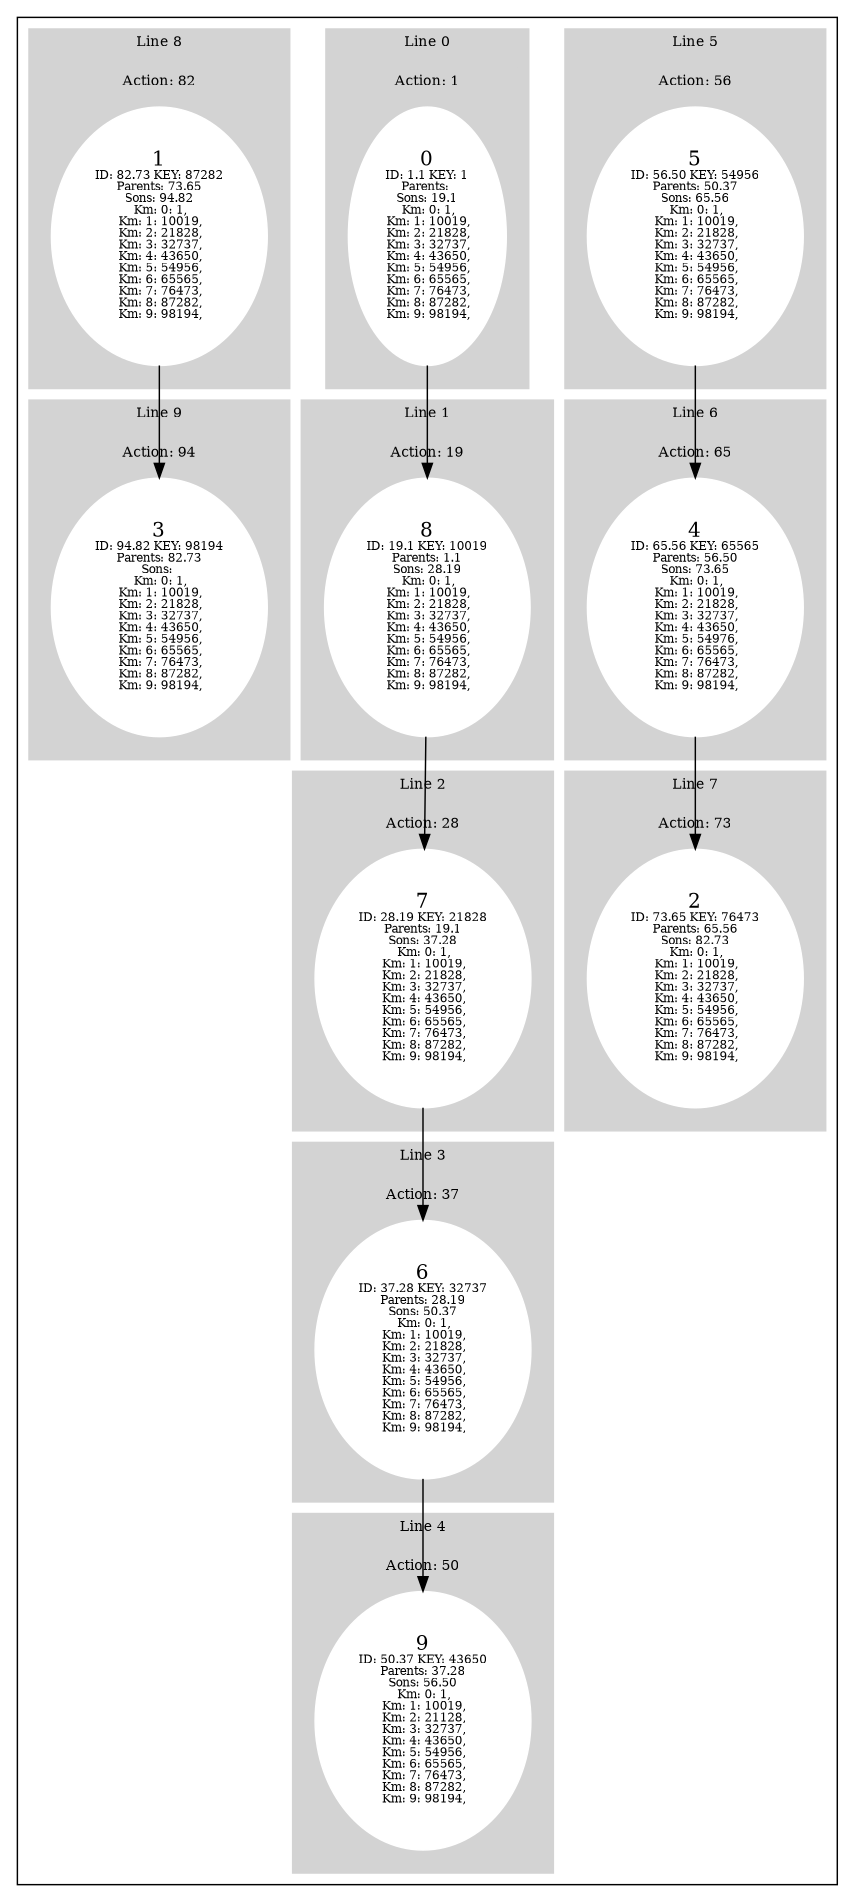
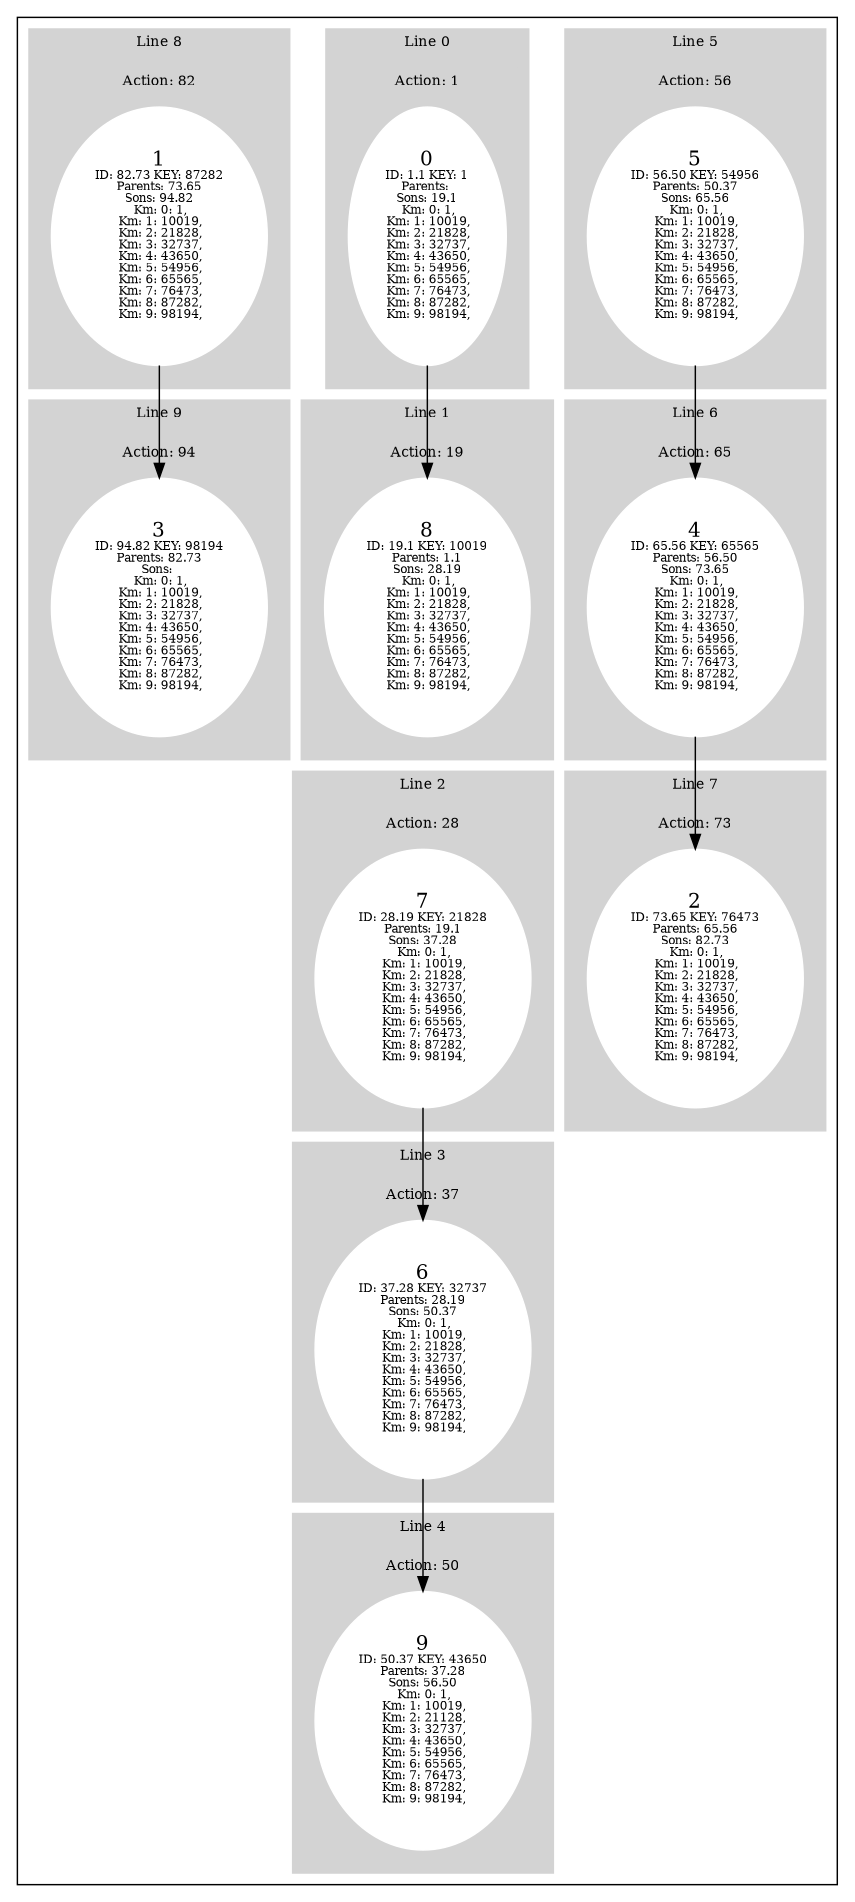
(695, 639) -> (695, 639)
(425, 785) -> none
